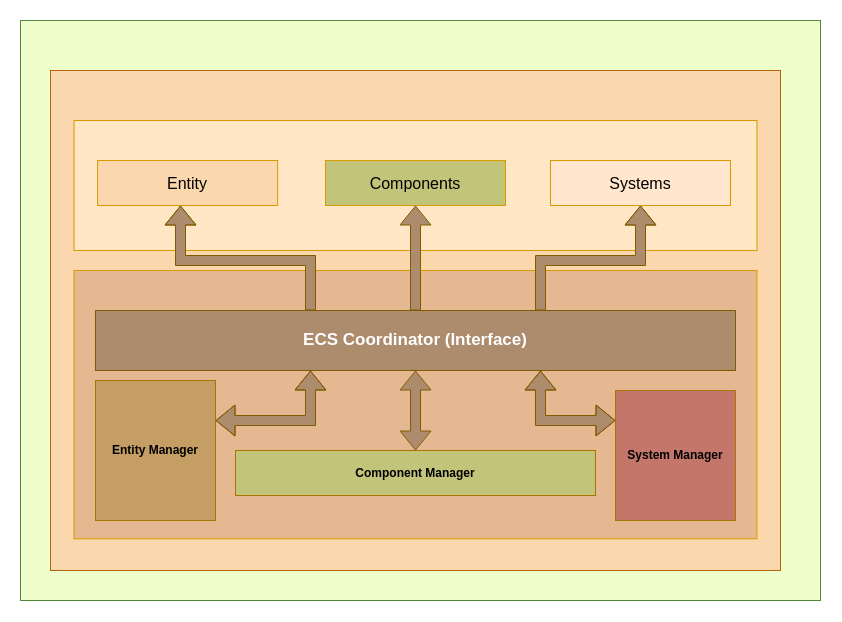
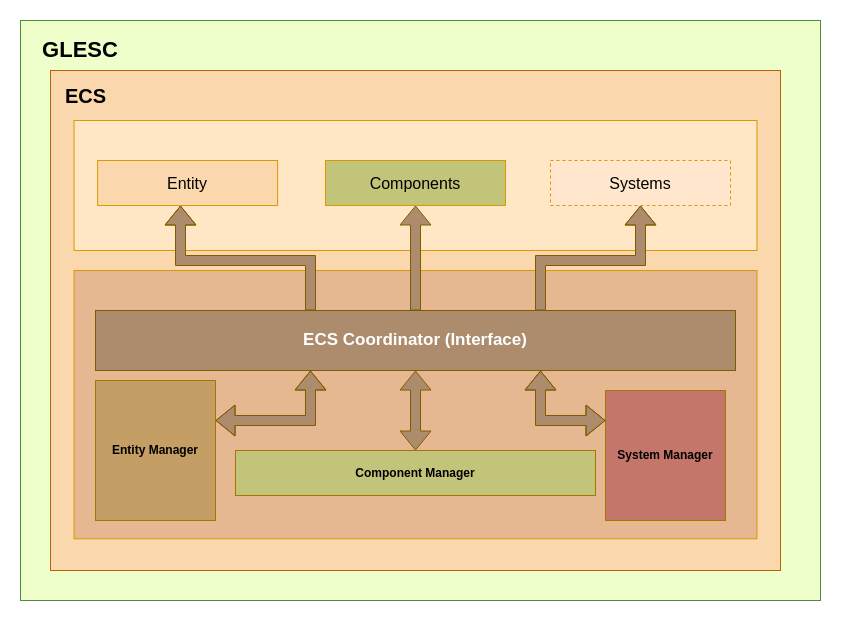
none -> (81, 51)
none -> (86, 96)
(641, 183) -> (641, 183)
(676, 456) -> (666, 456)
